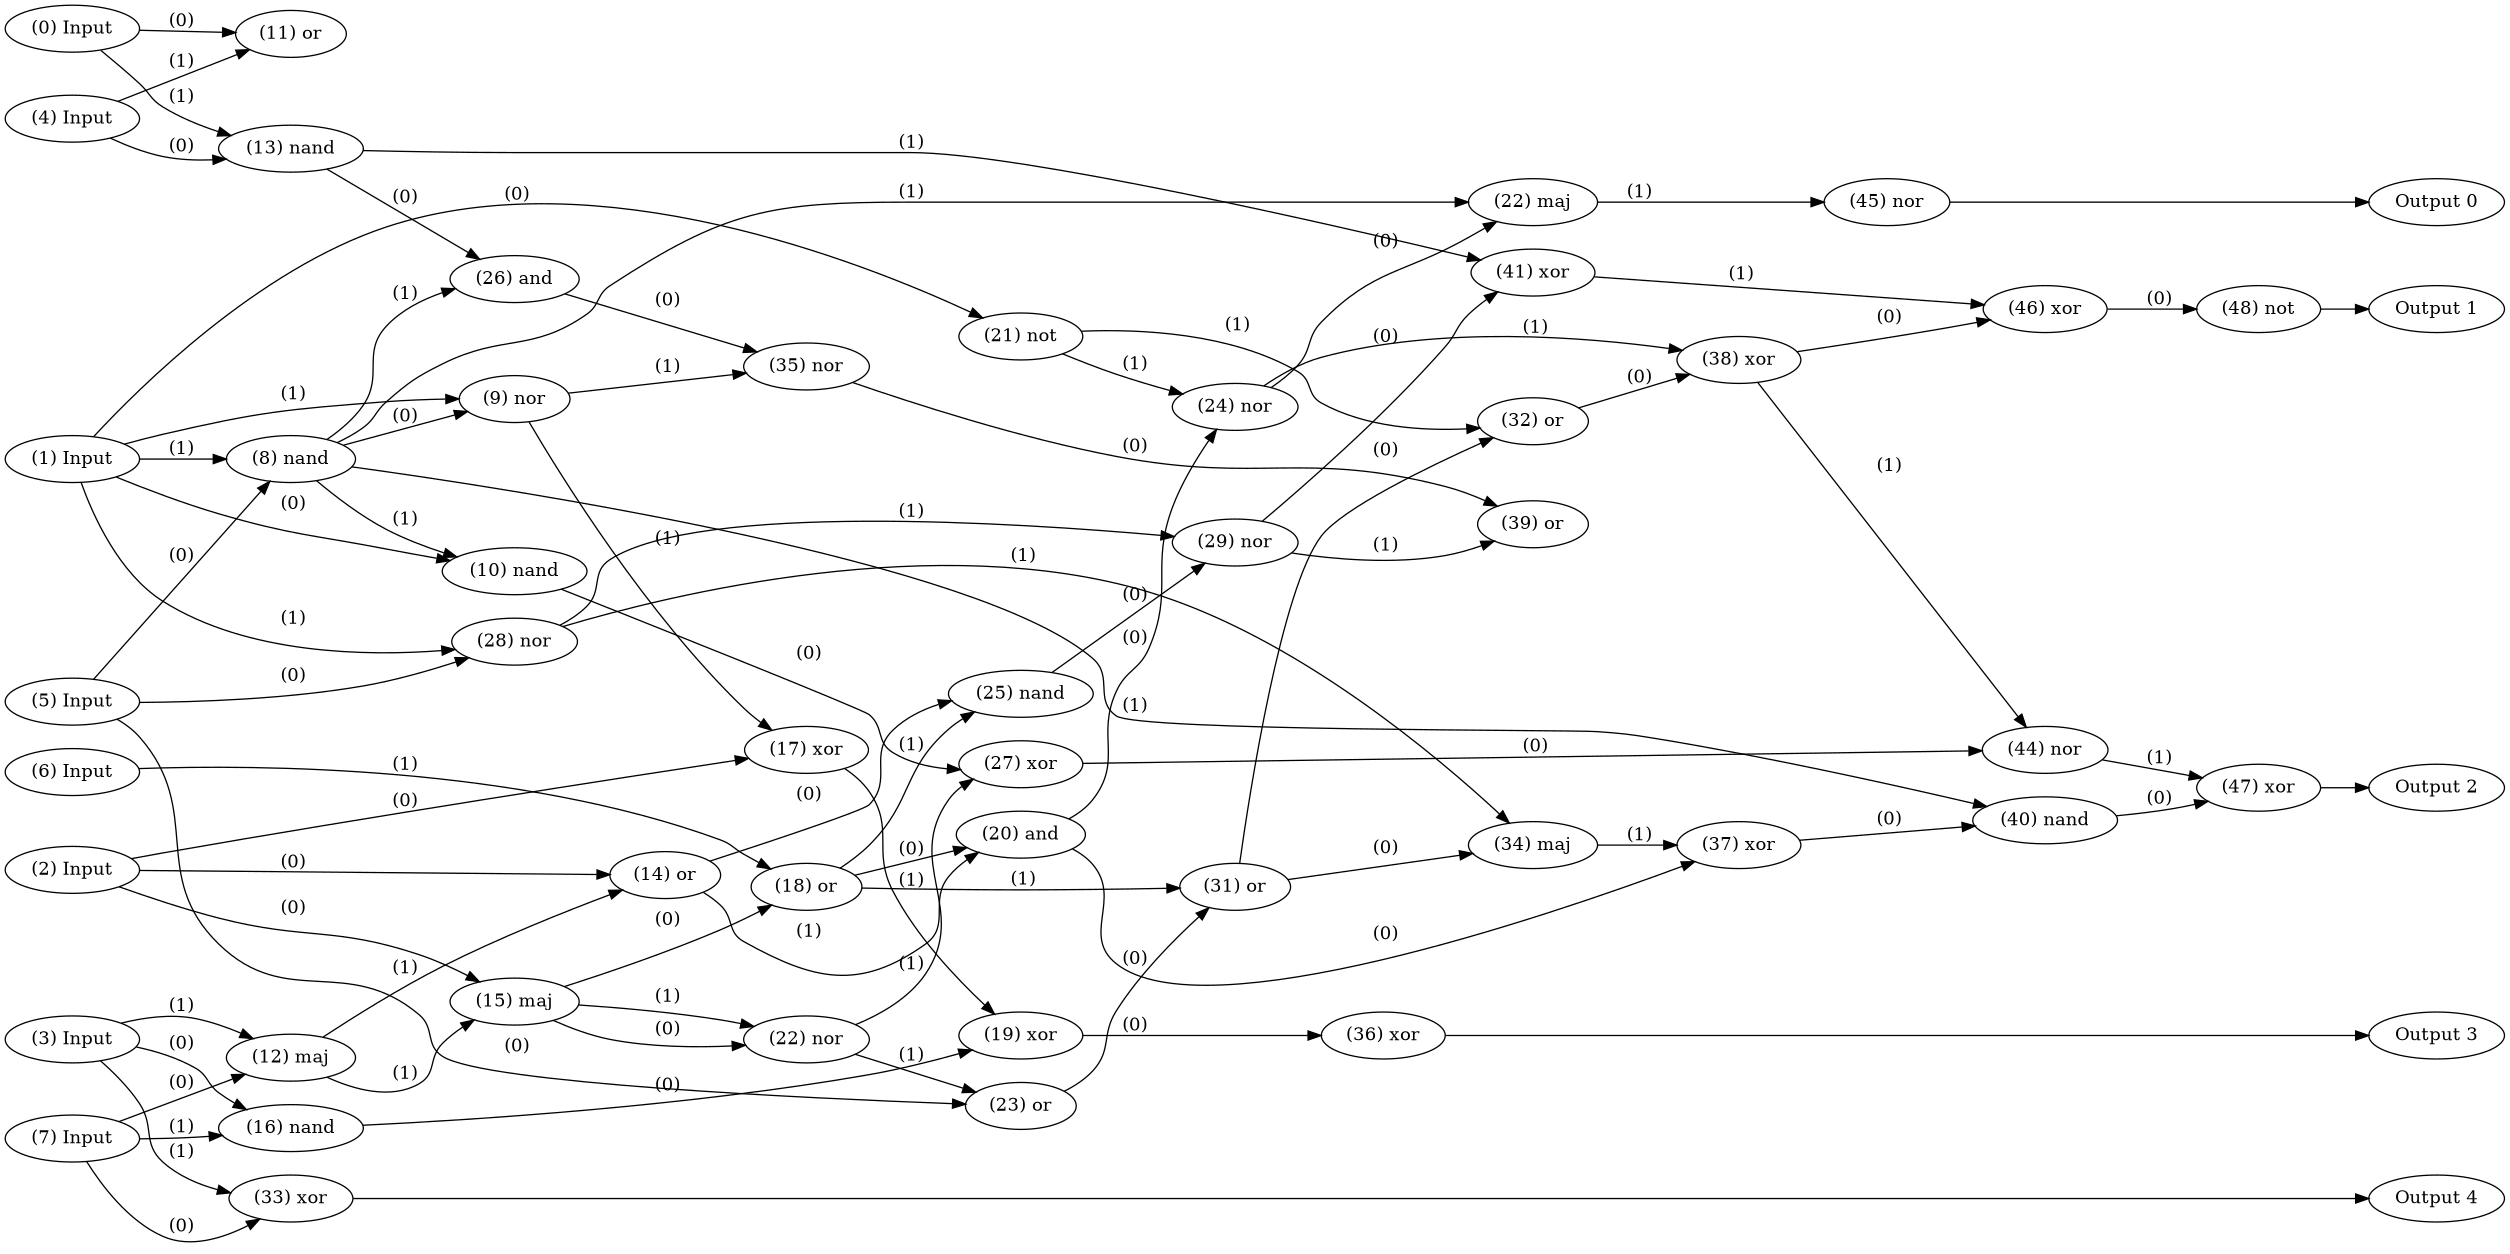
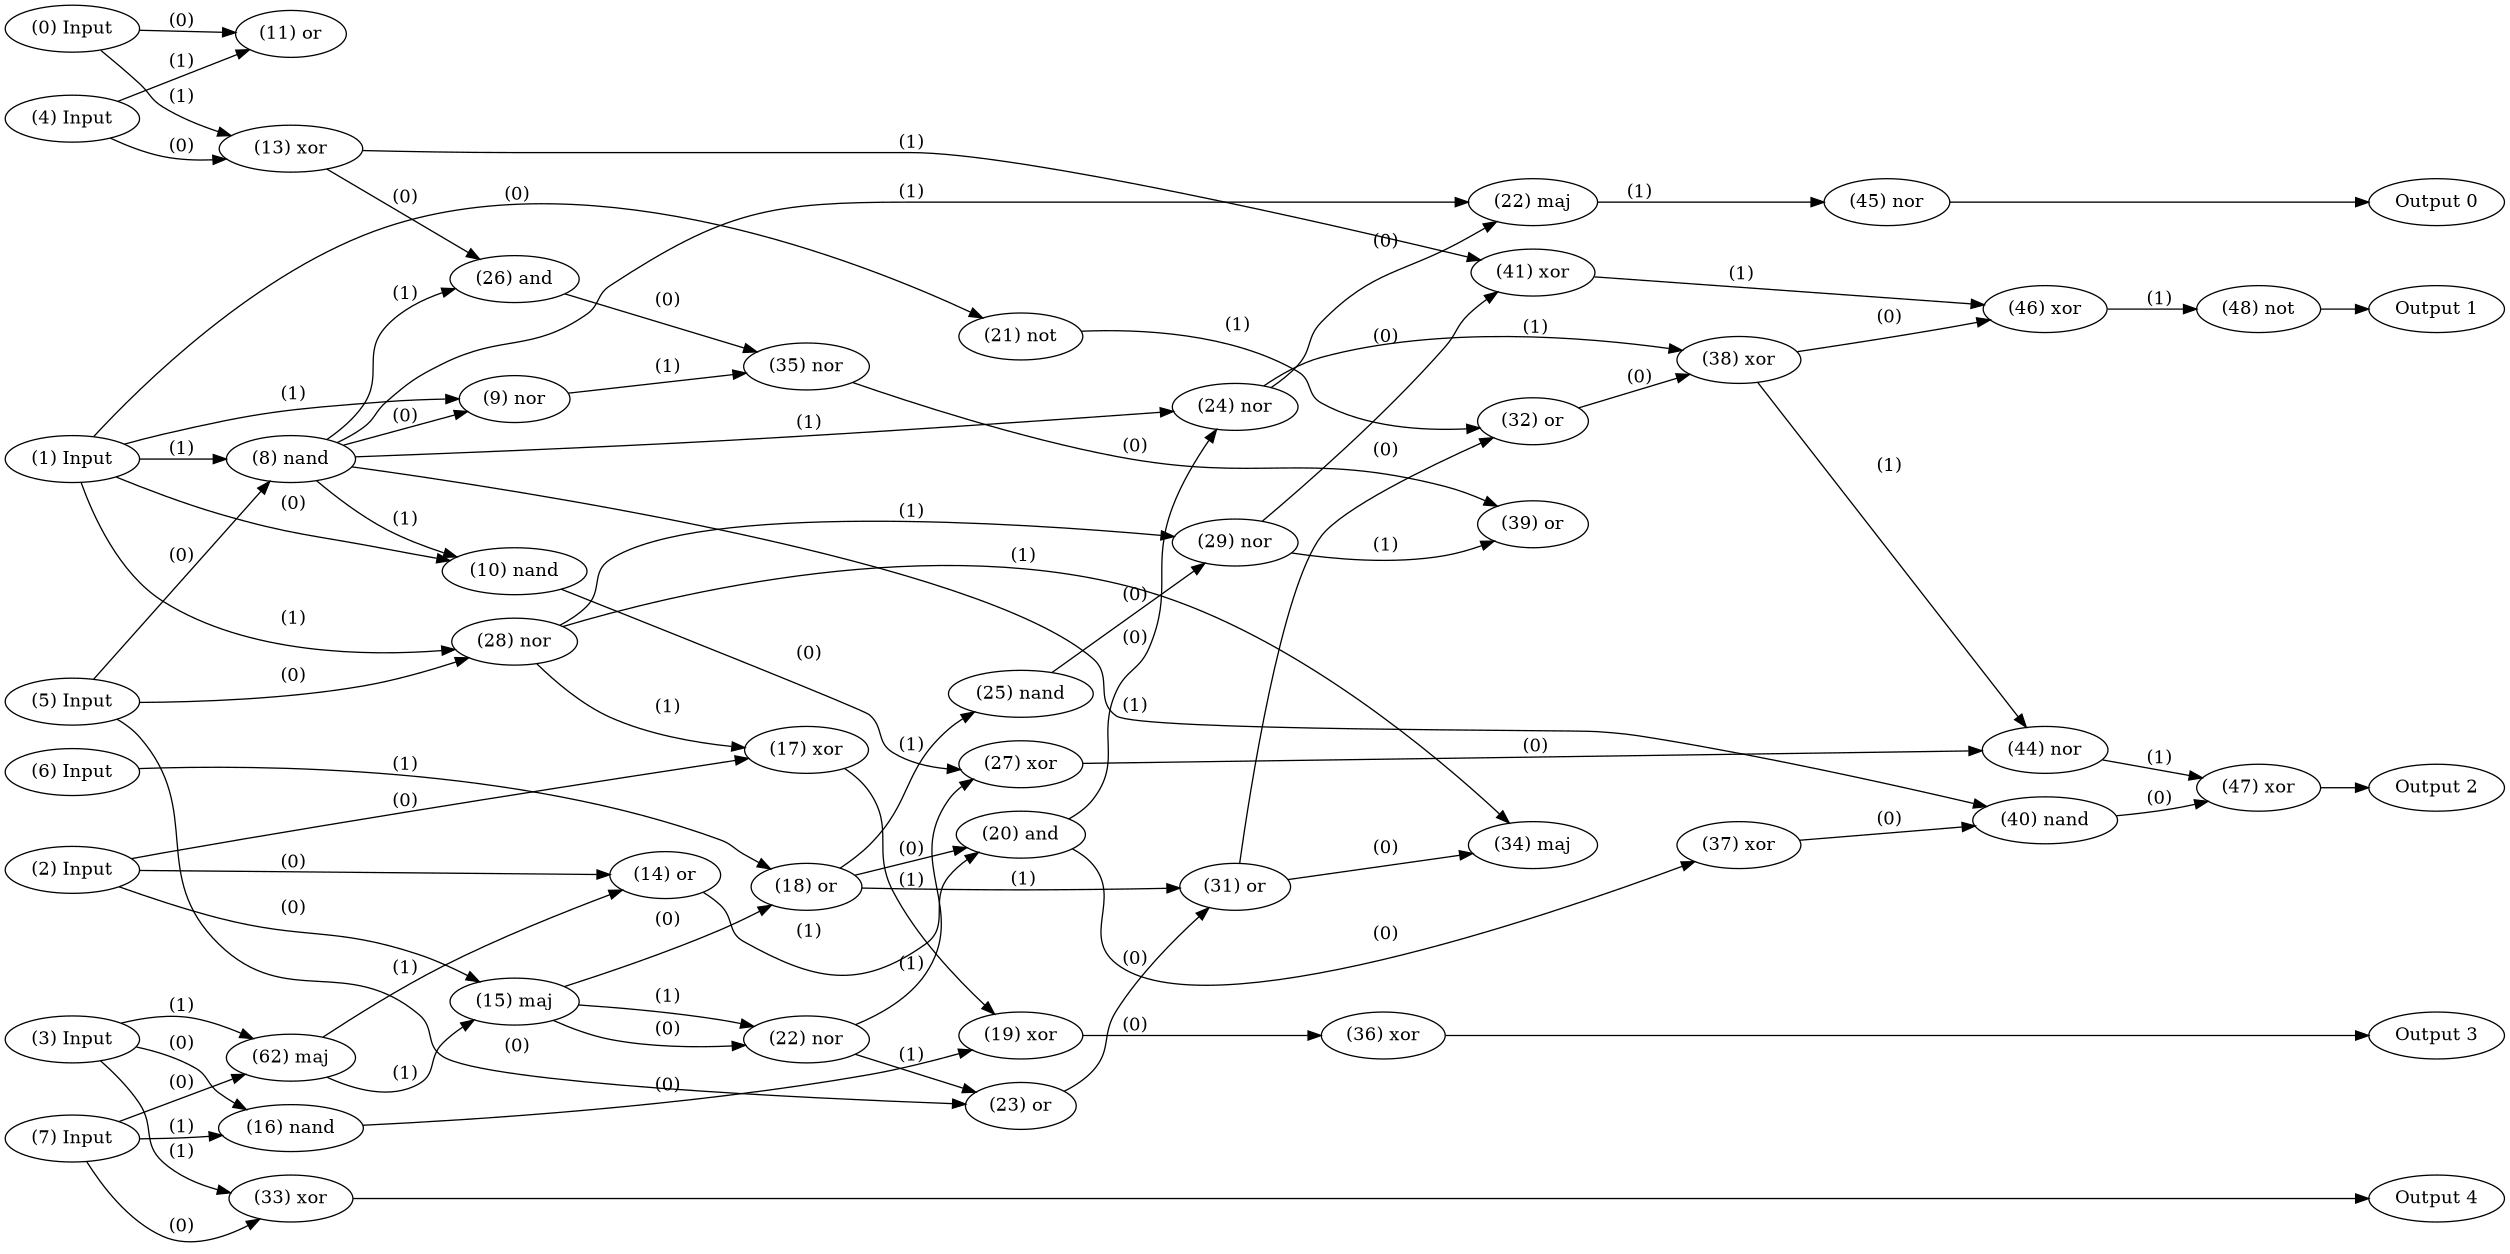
(291, 149) -> (291, 149)
(2157, 299) -> (2157, 299)
(1115, 374) -> (758, 439)
(634, 581) -> (626, 724)
(853, 812) -> none
(1631, 845) -> none
(291, 1058) -> (291, 1058)
